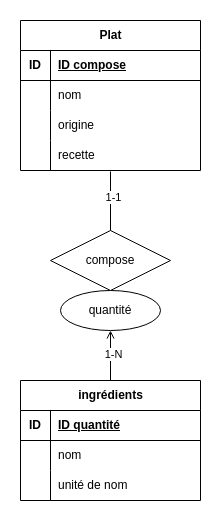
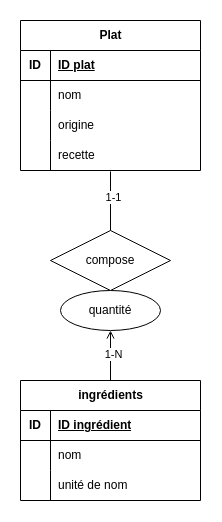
(91, 66) -> (79, 66)
(92, 426) -> (98, 426)
